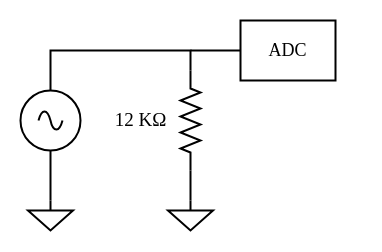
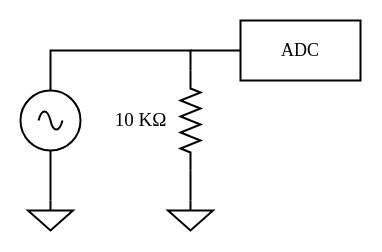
(288, 51) -> (301, 51)
(141, 121) -> (141, 121)
